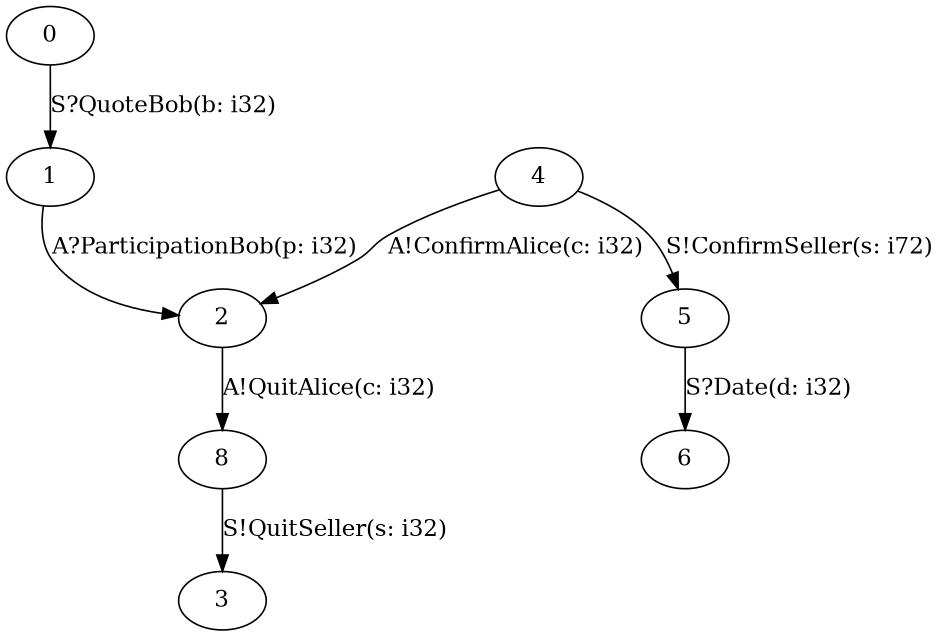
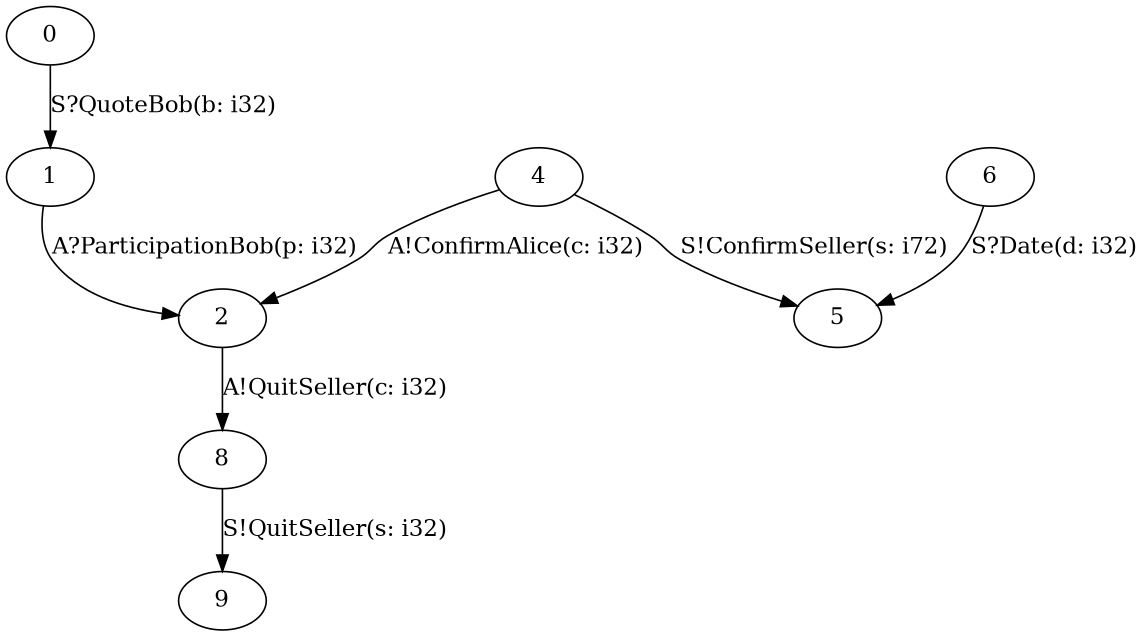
(685, 381) -> (950, 264)
(329, 389) -> (335, 389)
(222, 601) -> (222, 601)
